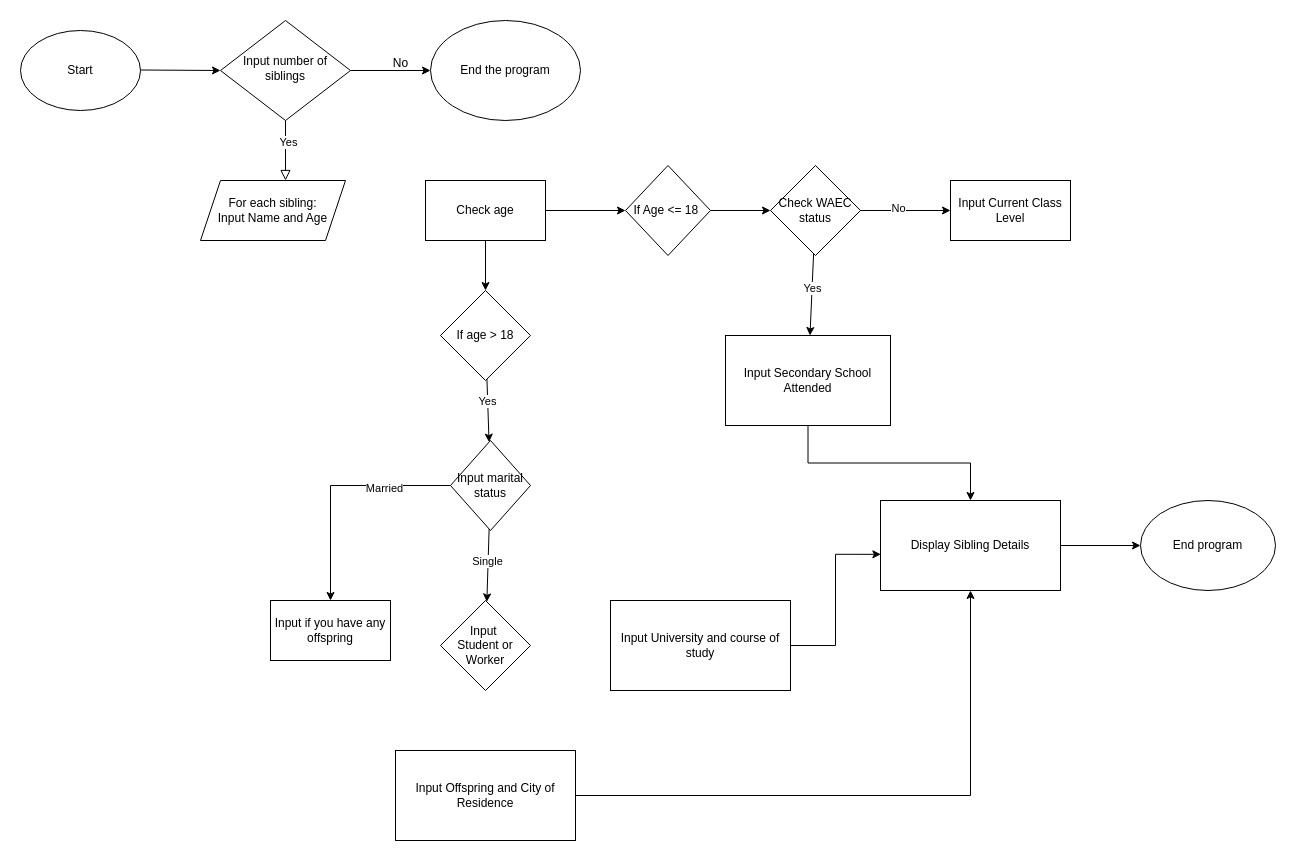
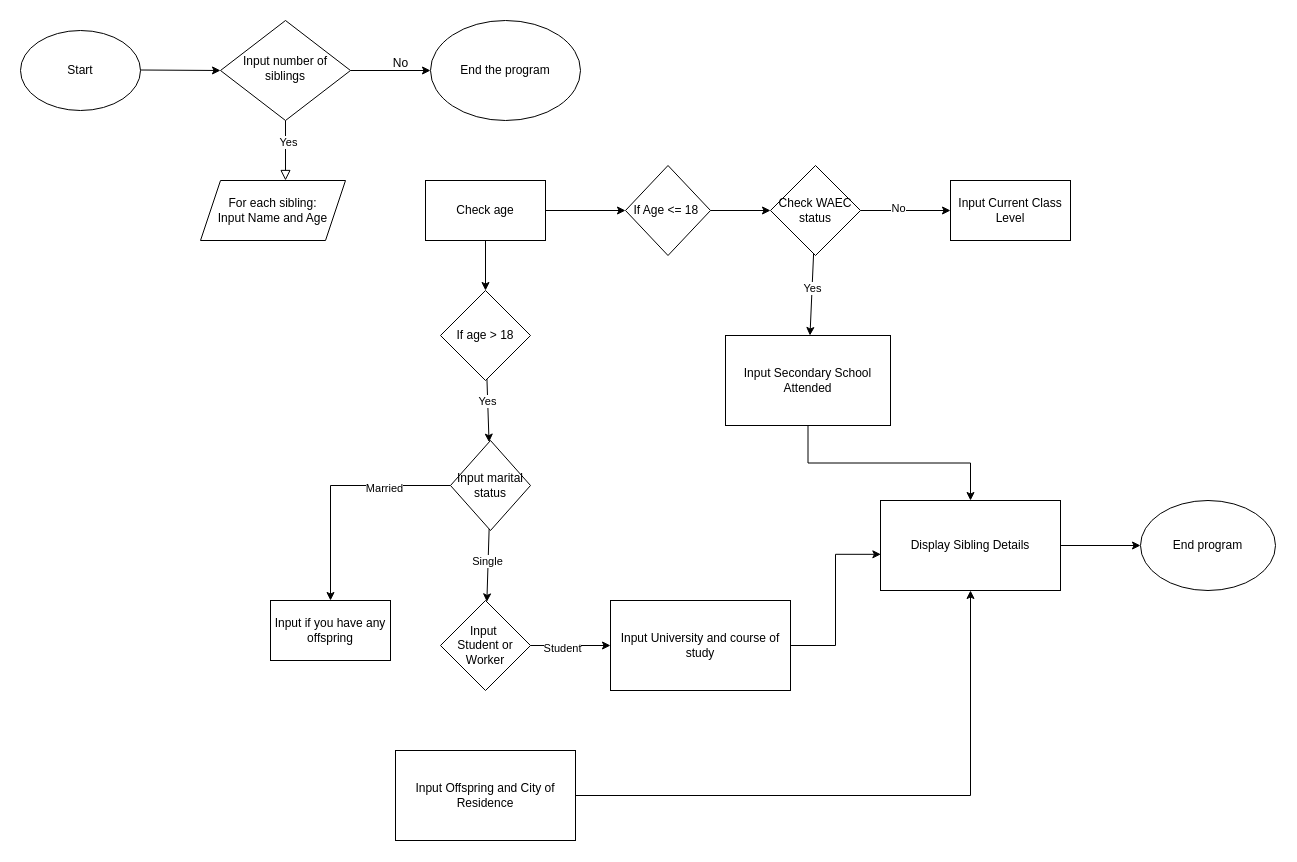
none -> (567, 646)
